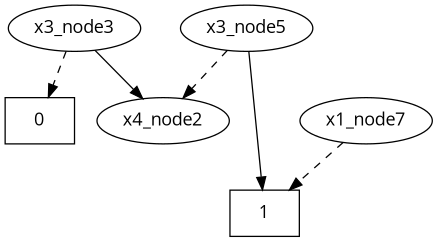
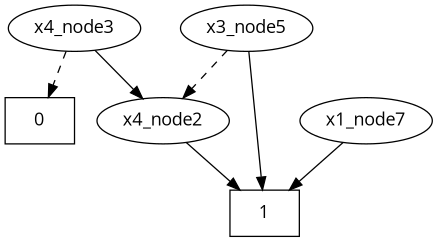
(75, 28) -> (75, 28)
none -> (208, 162)
(321, 162) -> (321, 162)
